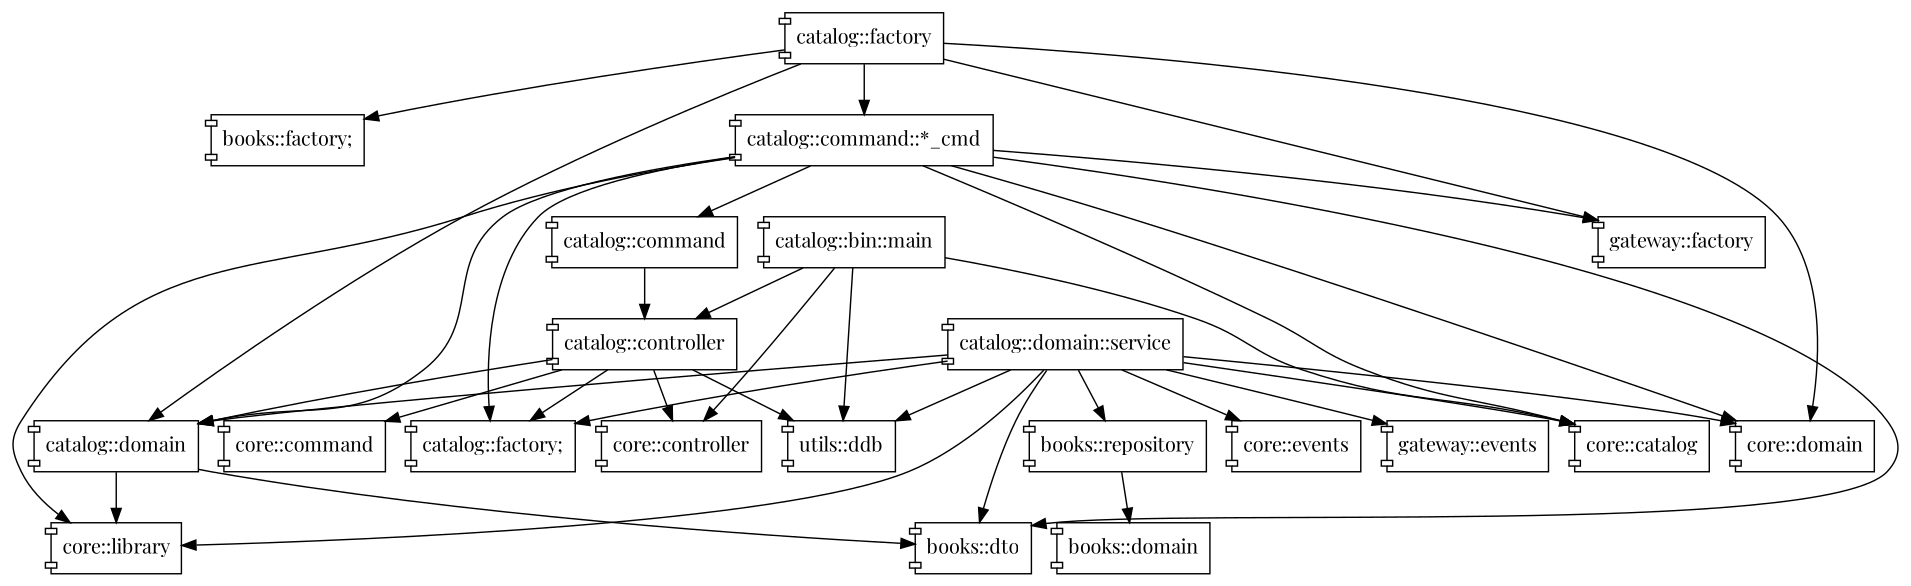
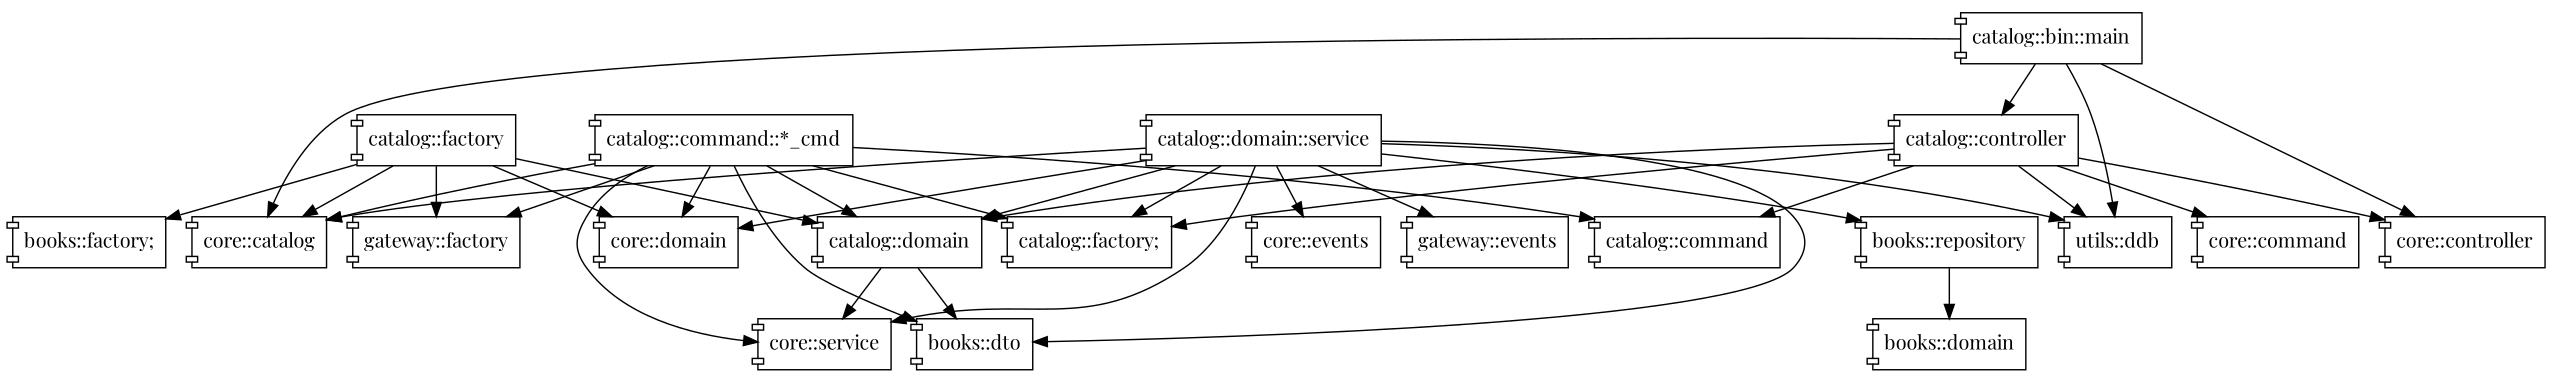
(864, 82) -> (354, 188)
(645, 286) -> (1840, 190)
(116, 548) -> (824, 344)
